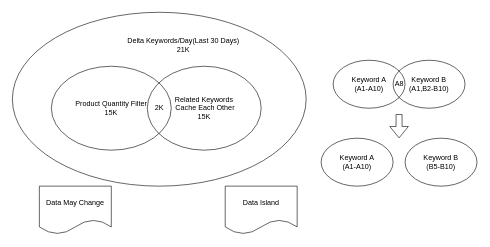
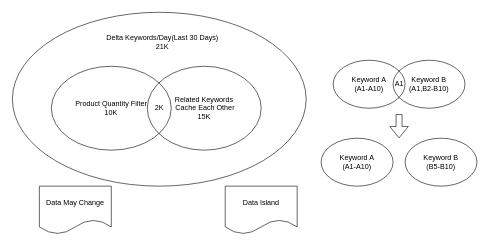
(183, 45) -> (162, 42)
(400, 84) -> (400, 84)
(111, 108) -> (111, 108)
